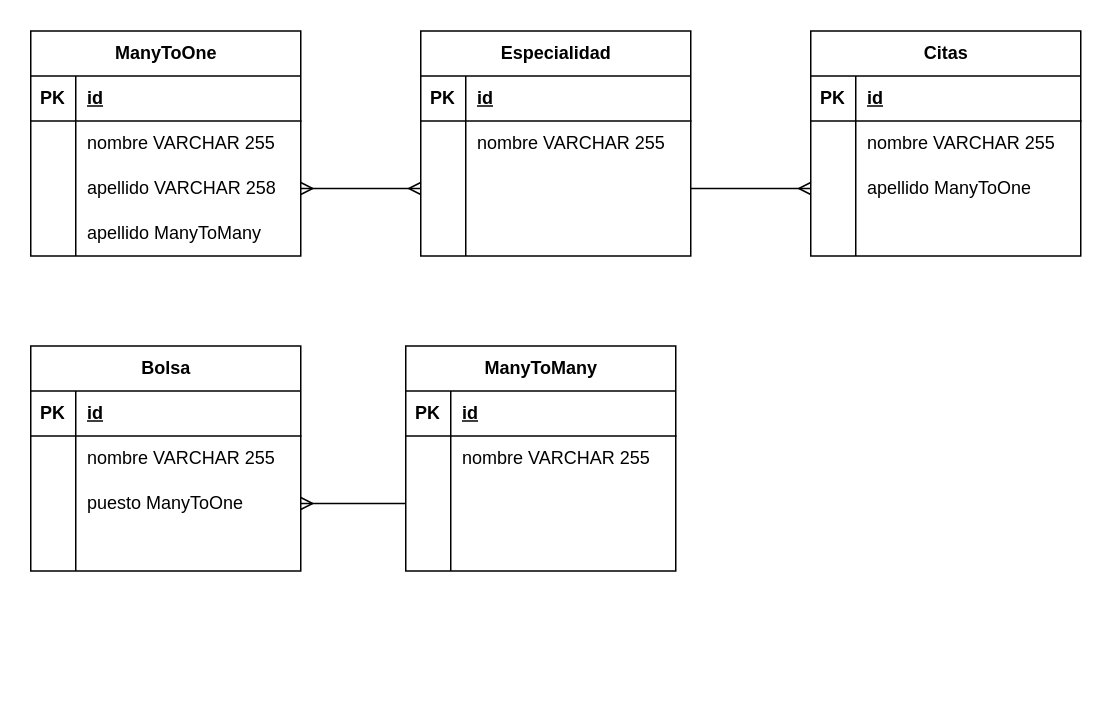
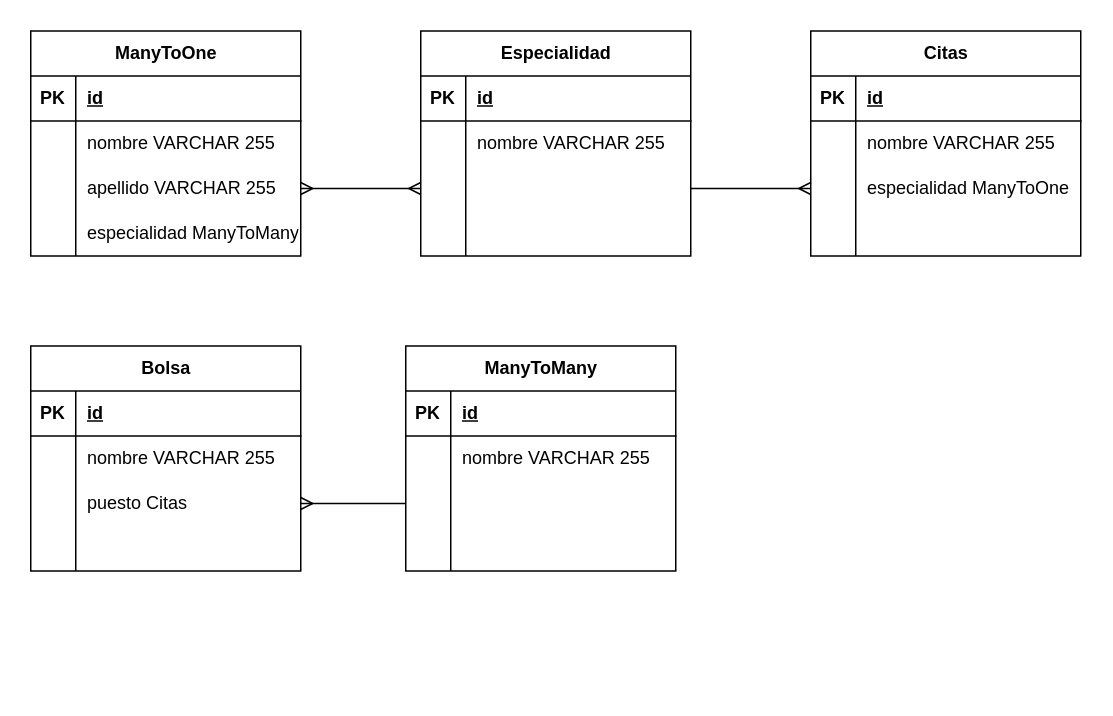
(177, 188) -> (177, 188)
(949, 188) -> (969, 188)
(174, 233) -> (194, 233)
(166, 503) -> (144, 503)
